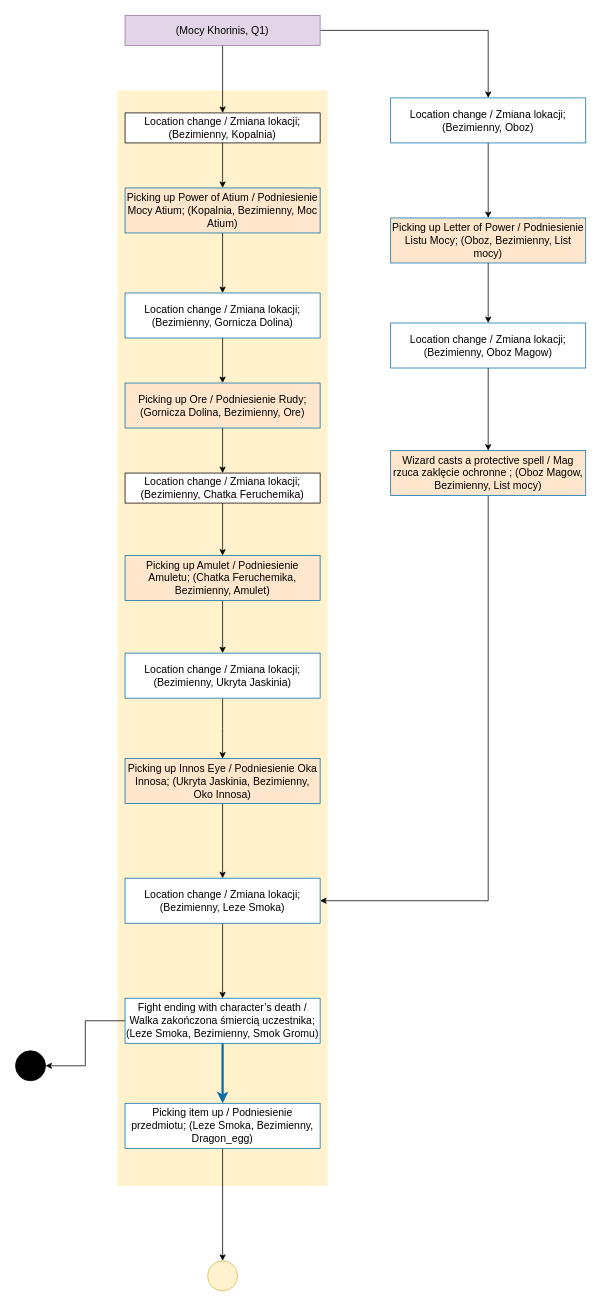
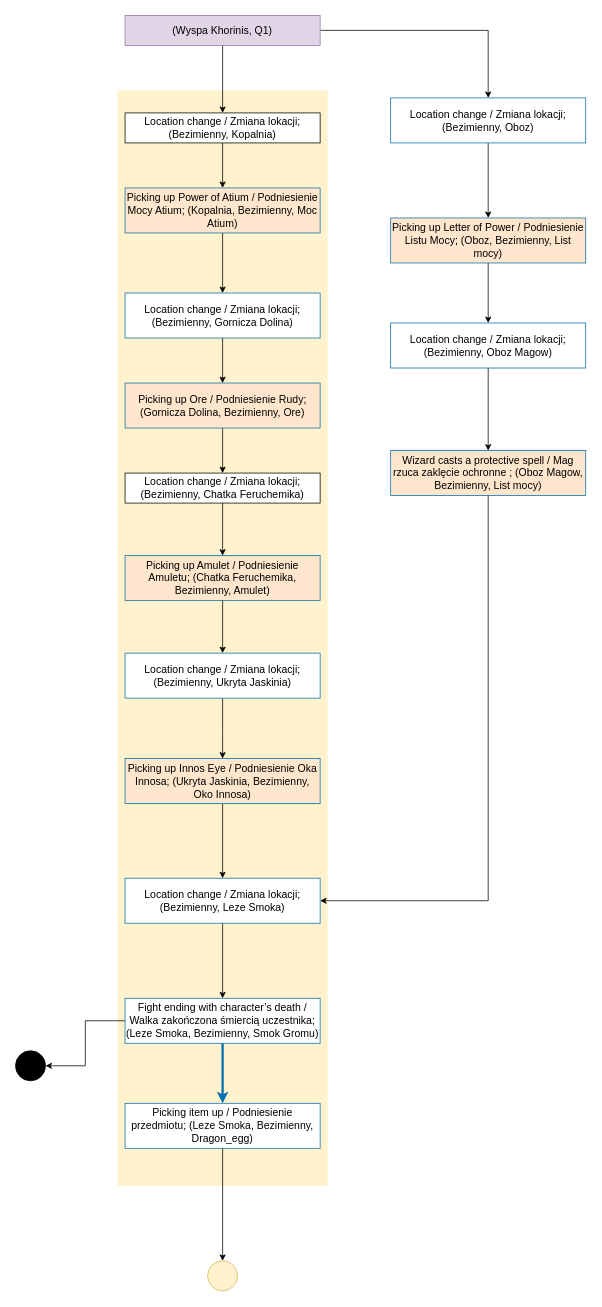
(222, 30) -> (222, 30)
